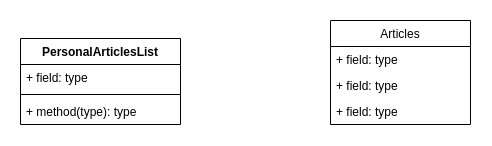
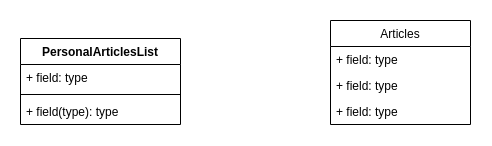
(89, 112) -> (82, 112)
